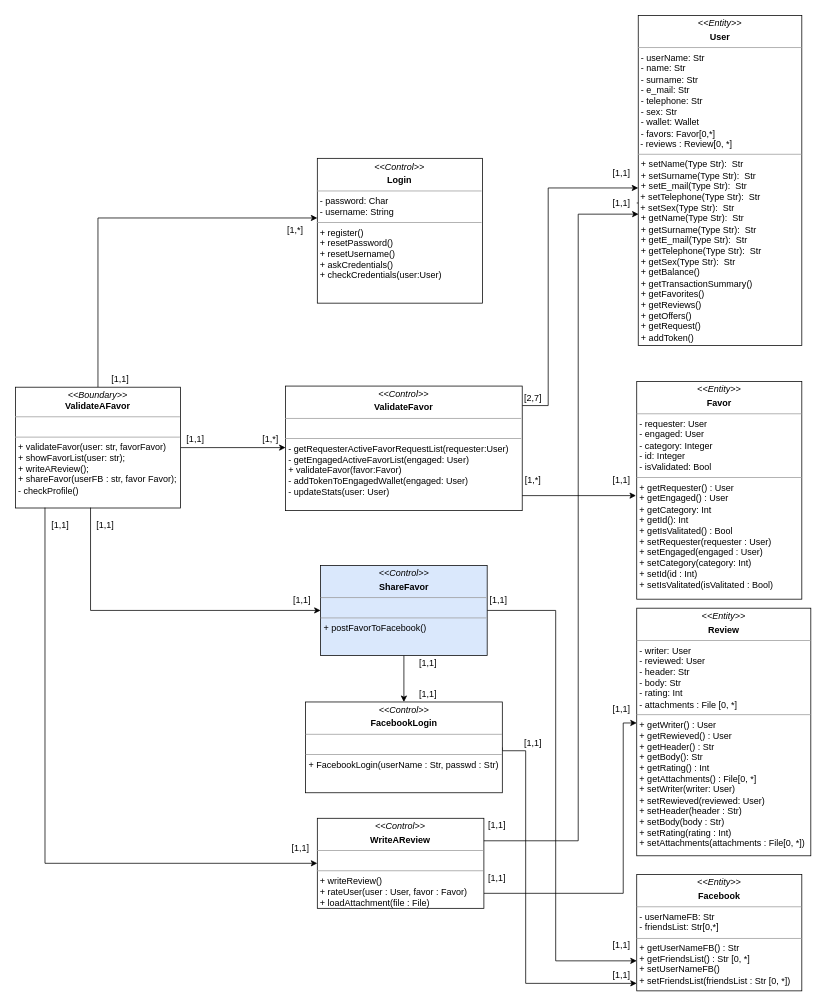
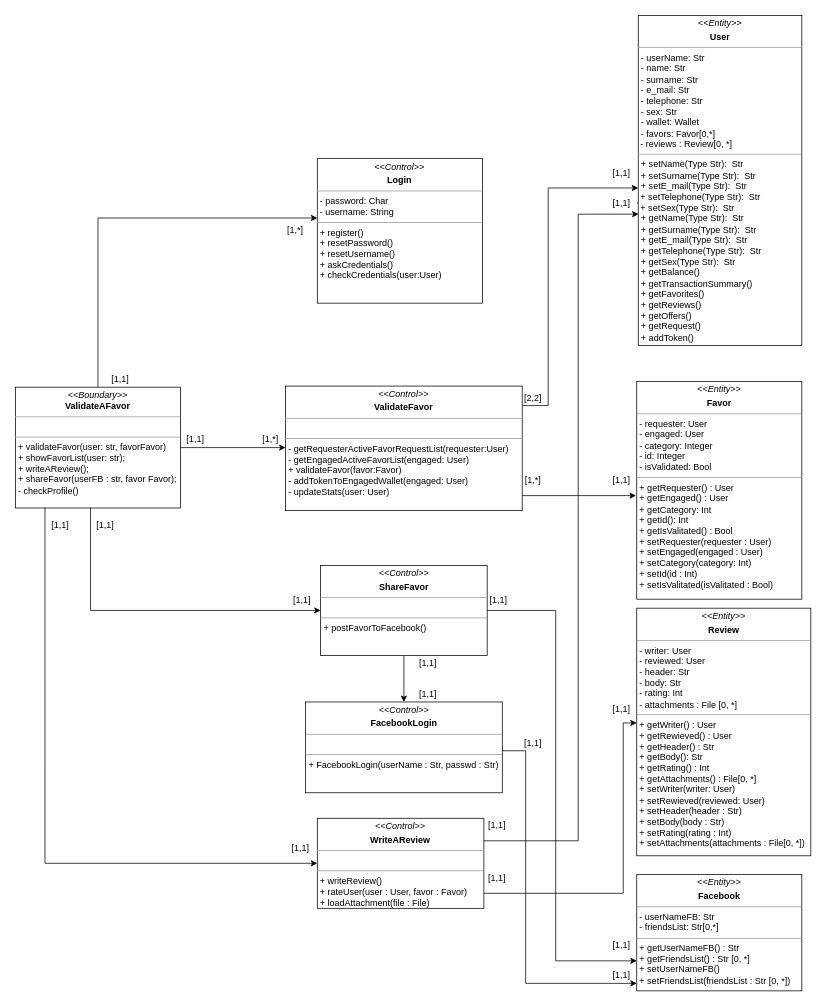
(533, 398) -> (533, 398)
(404, 610) -> (404, 610)
